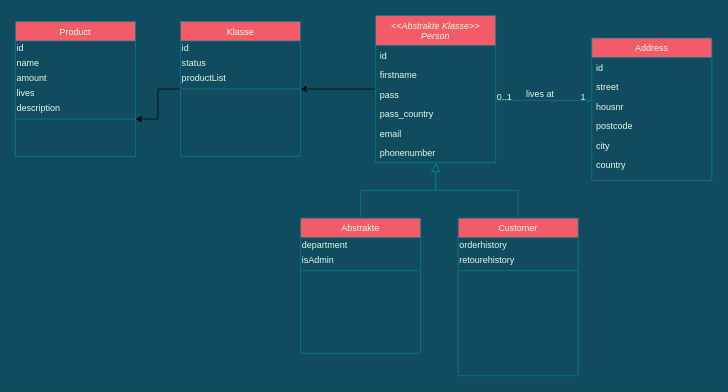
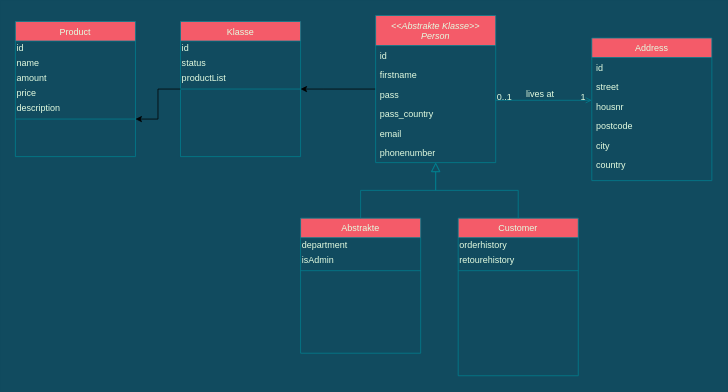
(27, 93) -> (28, 93)
